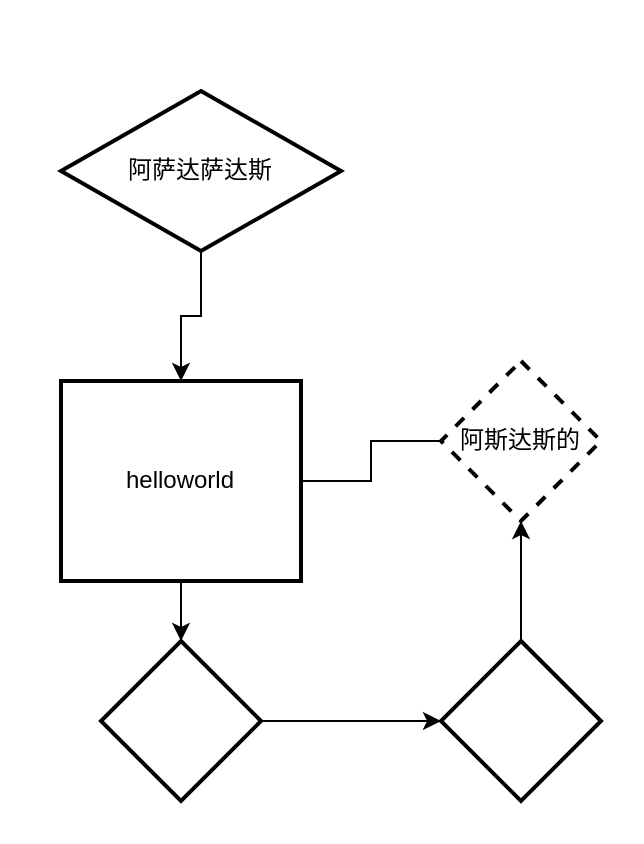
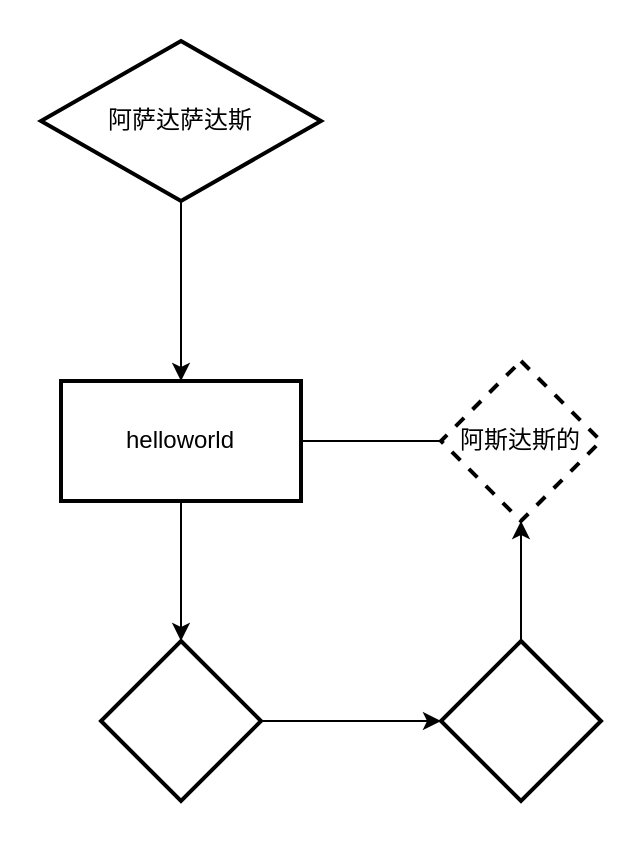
(201, 171) -> (181, 121)
(181, 481) -> (181, 441)
